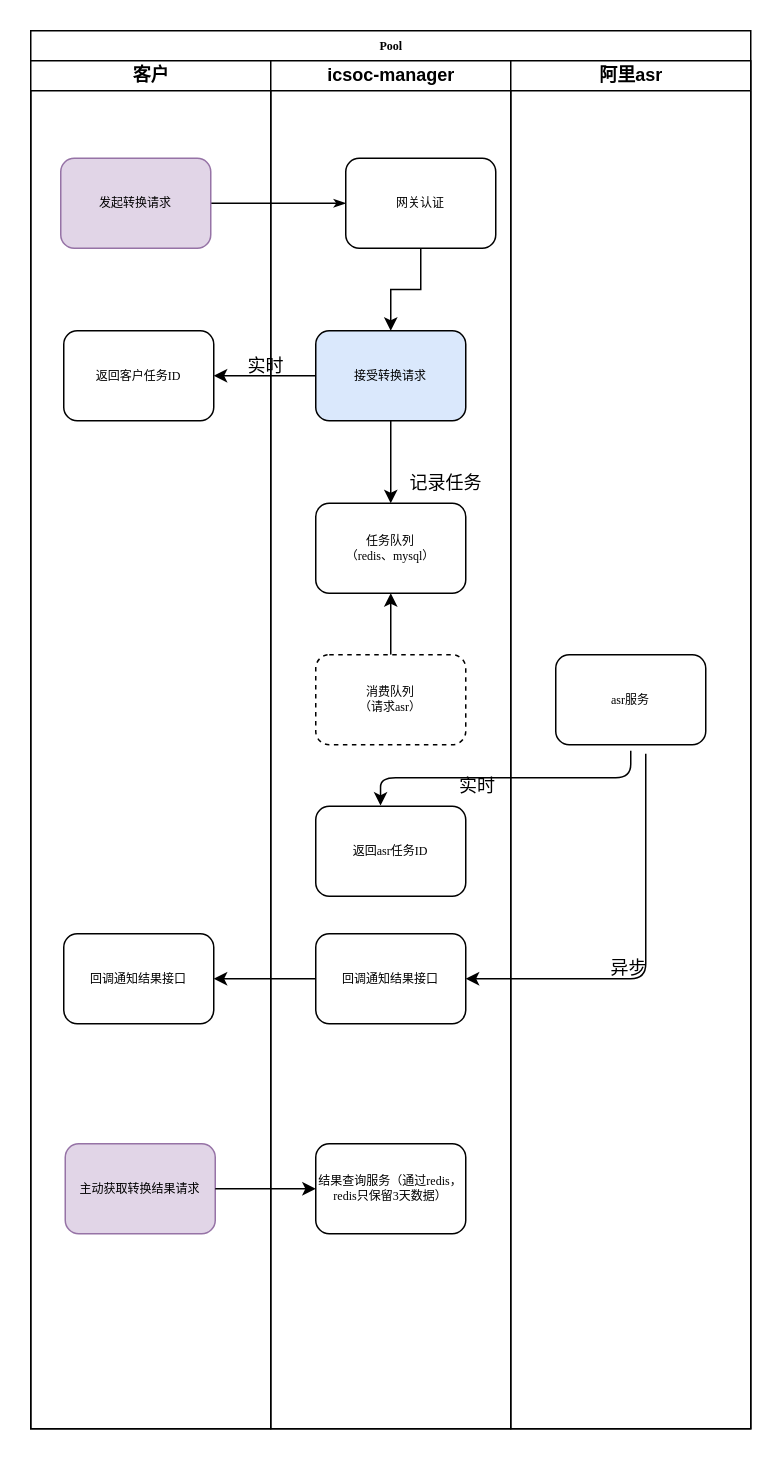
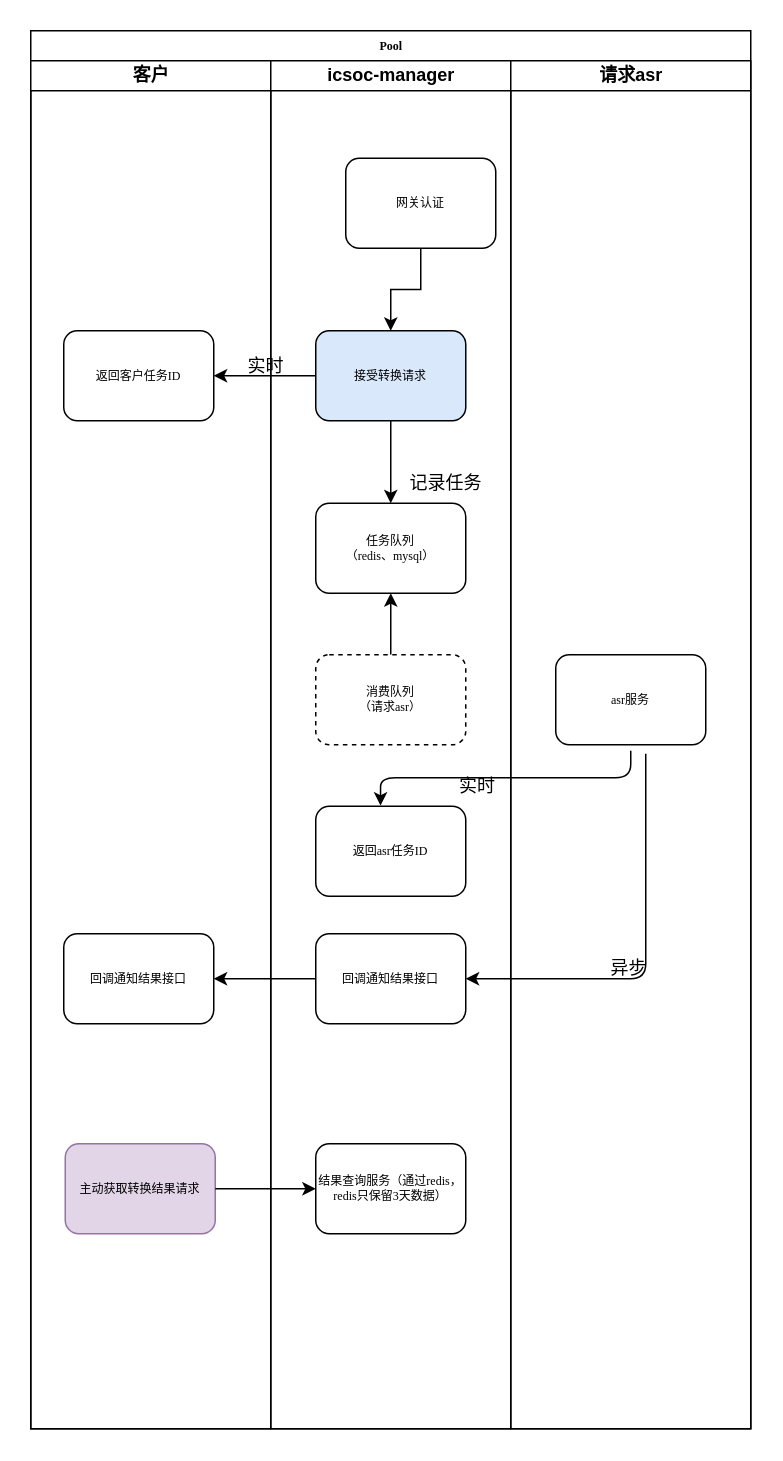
(632, 76) -> (632, 76)
(136, 203) -> none
(274, 203) -> none
